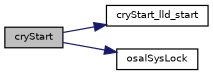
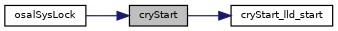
(84, 46) -> (101, 16)
